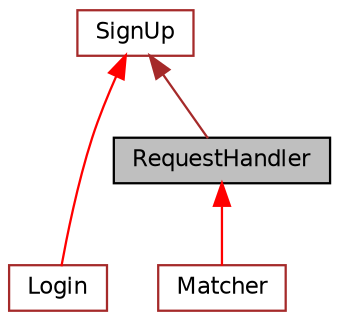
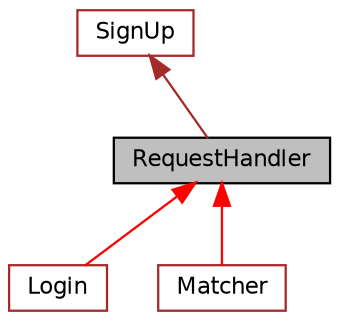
(83, 170) -> (131, 231)
